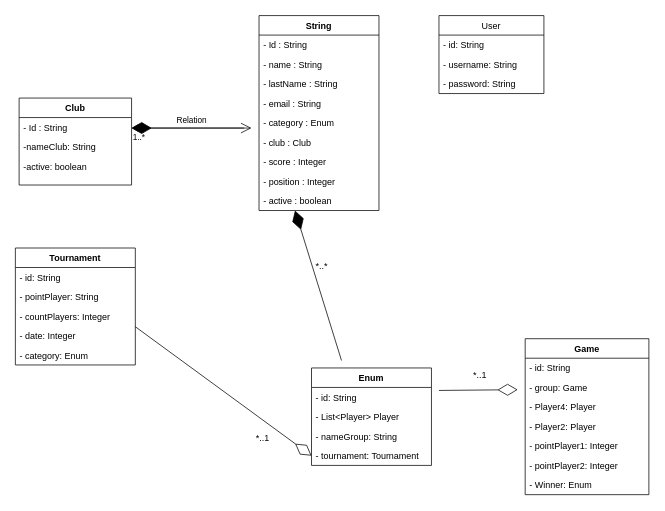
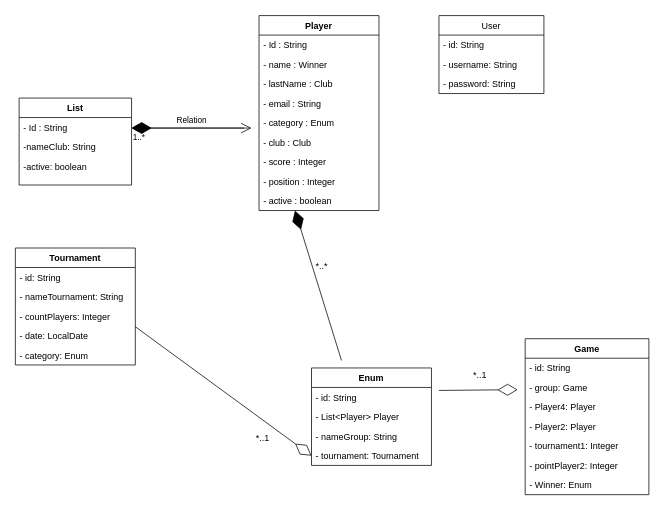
(319, 26) -> (319, 26)
(295, 65) -> (295, 65)
(304, 84) -> (299, 84)
(75, 108) -> (75, 108)
(65, 297) -> (75, 297)
(54, 336) -> (58, 336)
(582, 446) -> (581, 446)
